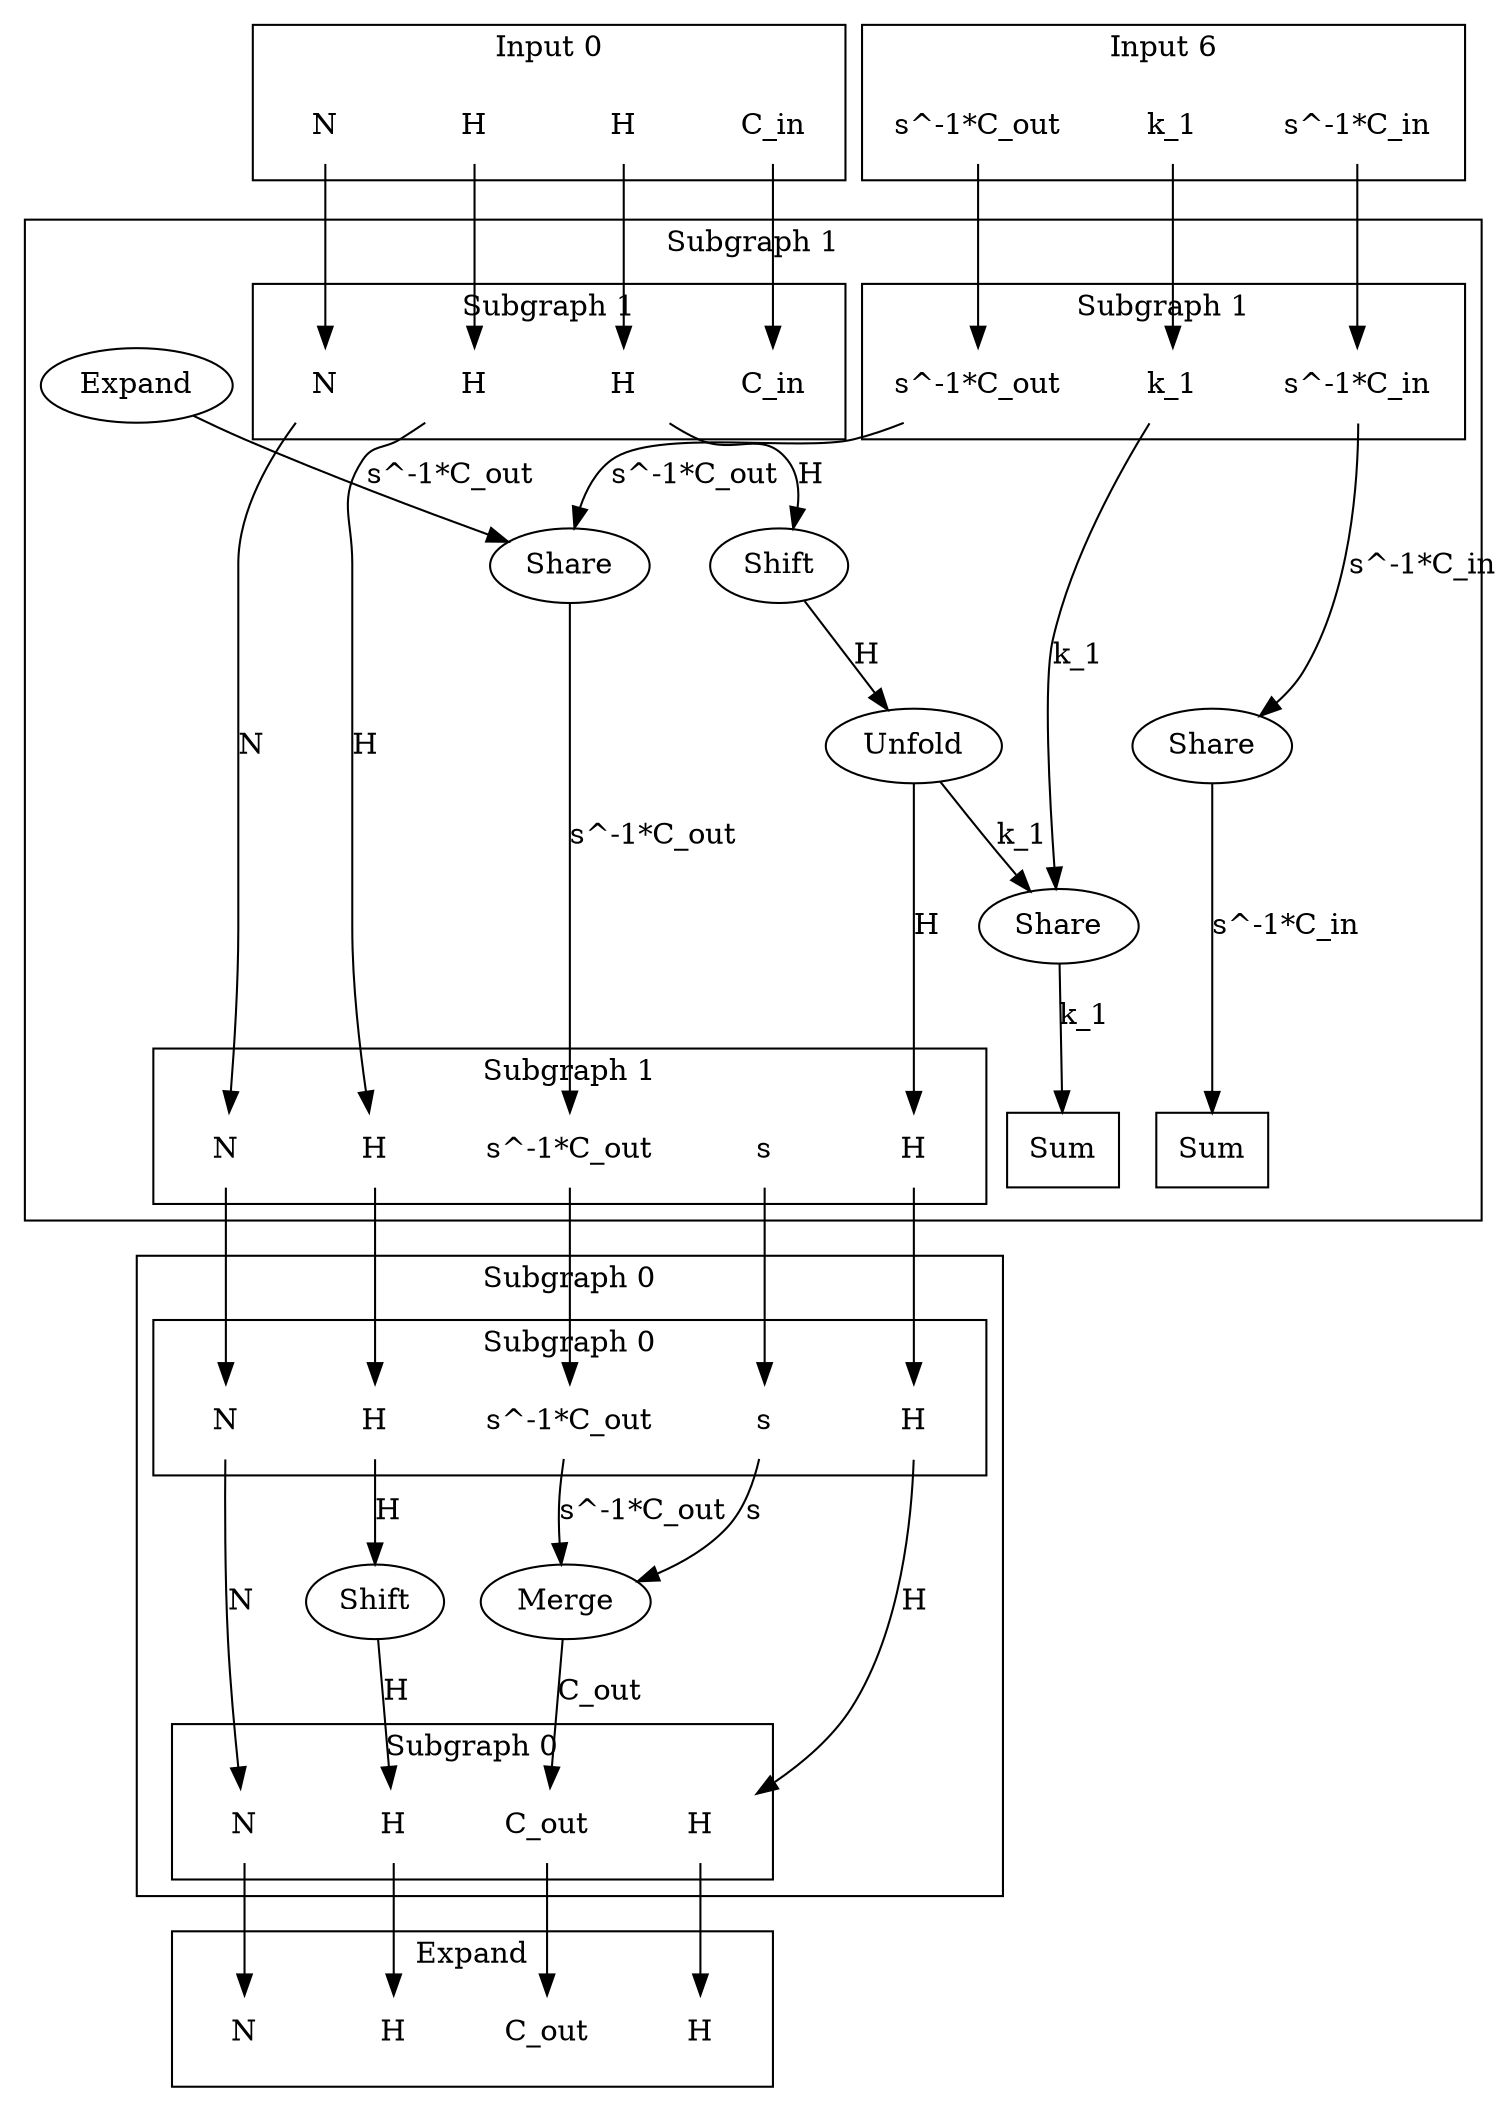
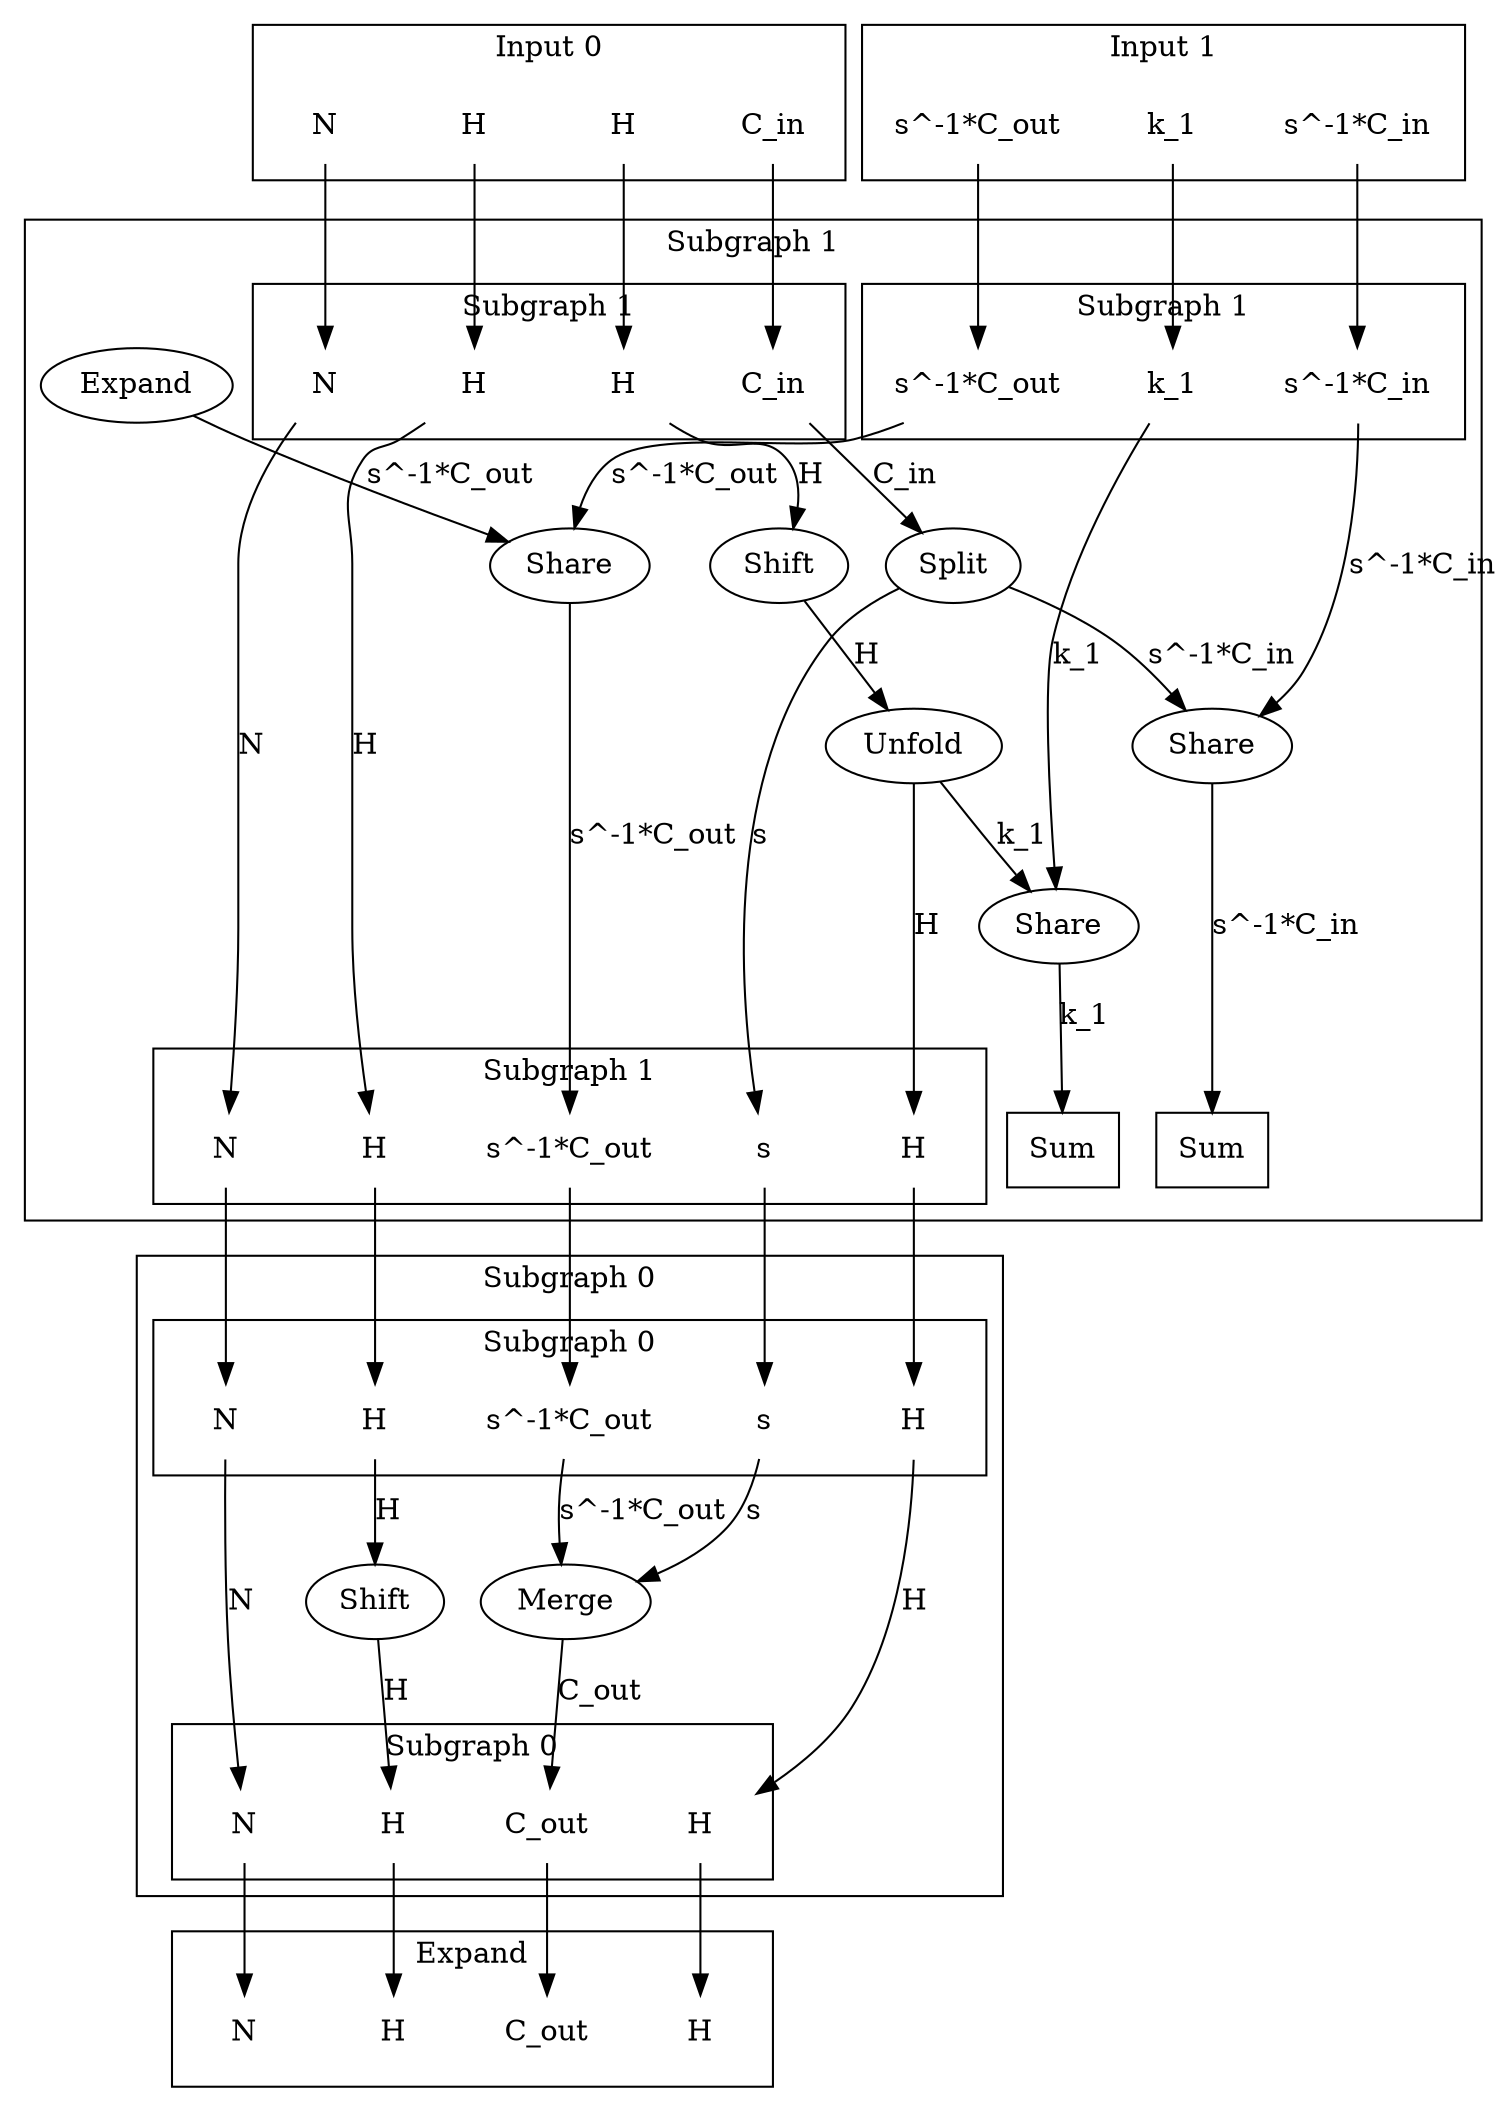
(1164, 49) -> (1164, 49)
none -> (953, 566)
